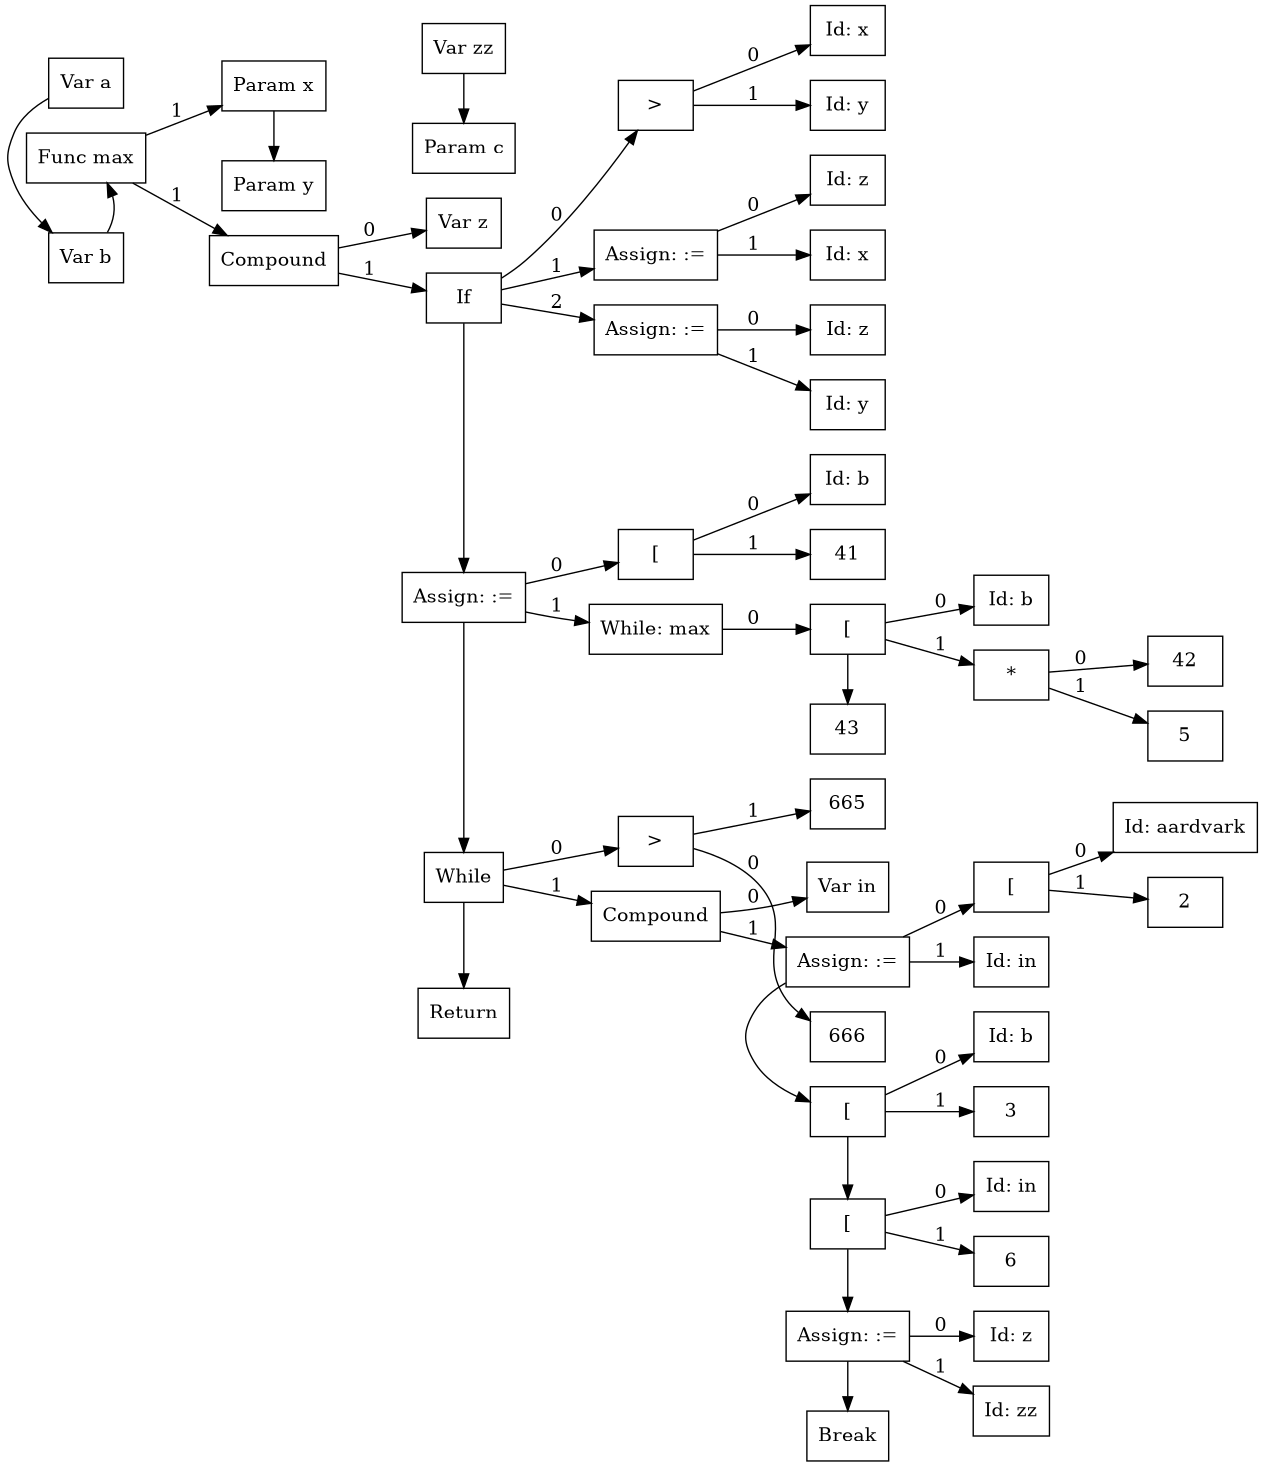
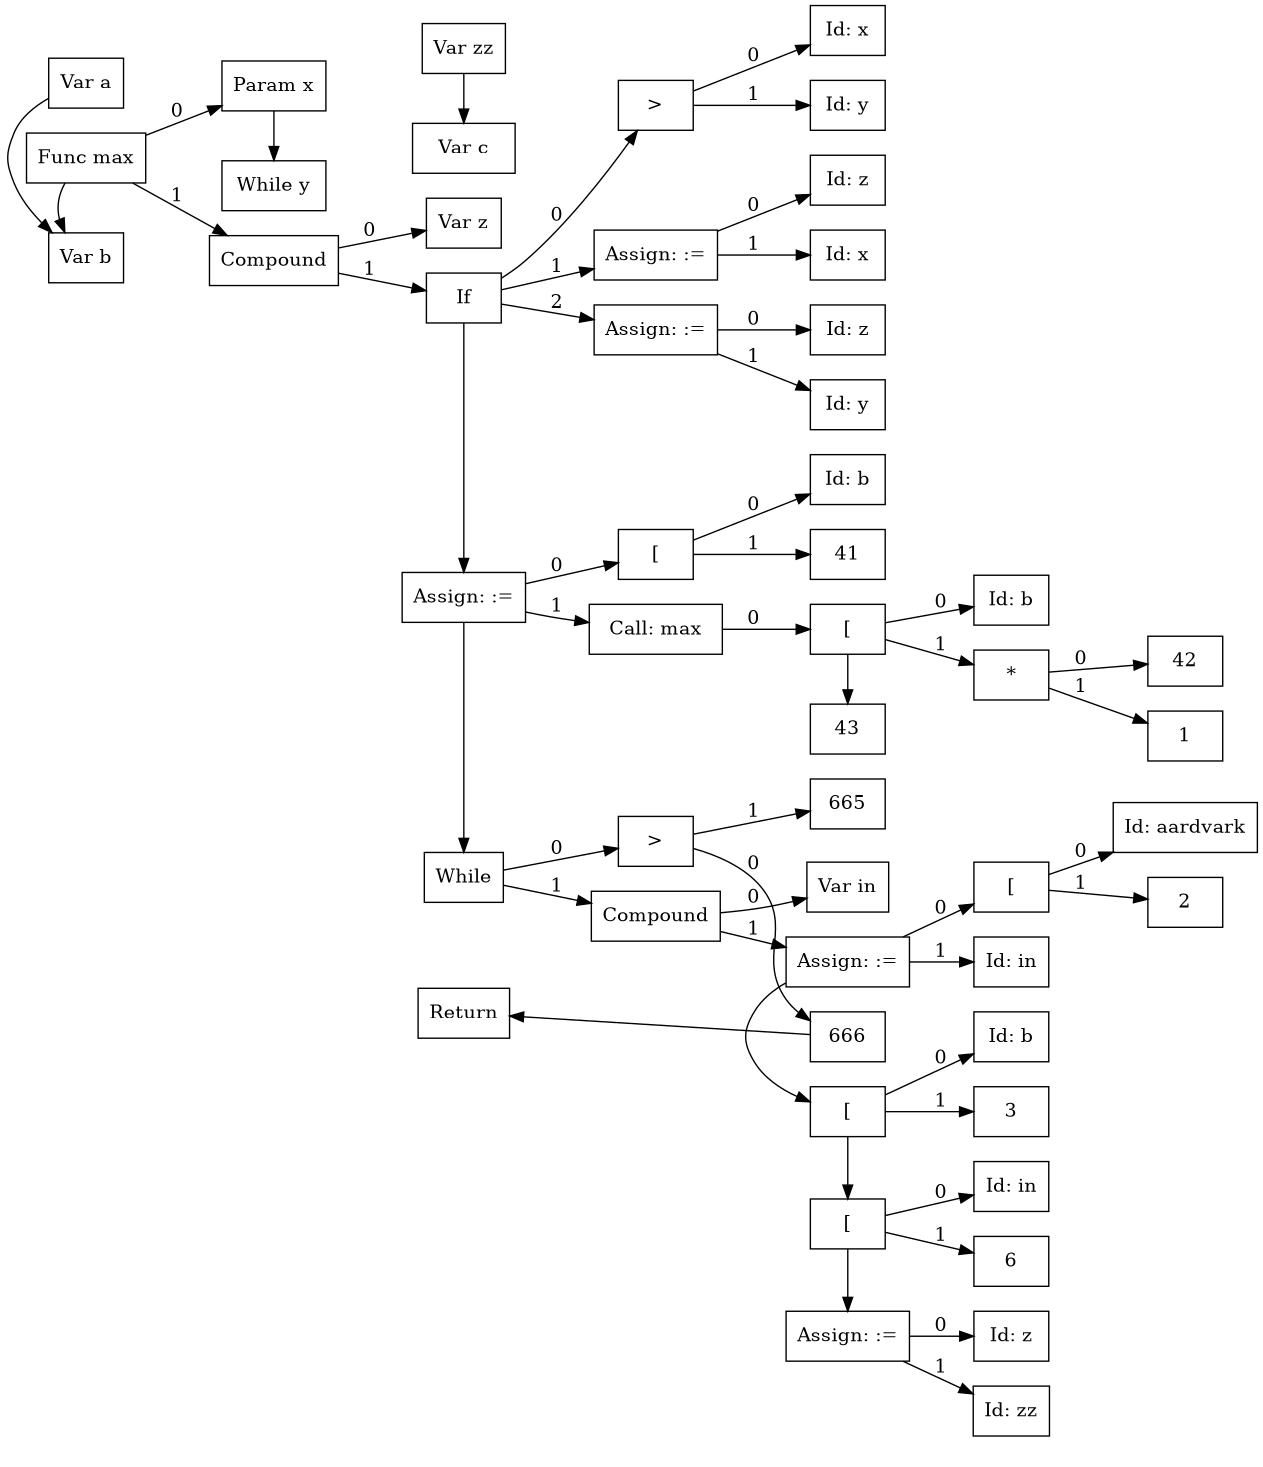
(178, 112) -> (178, 112)
(464, 148) -> (464, 148)
(274, 186) -> (274, 186)
(114, 215) -> (59, 201)
(656, 629) -> (656, 629)
(1185, 736) -> (1185, 736)
(464, 938) -> (667, 1026)
(848, 1436) -> none
